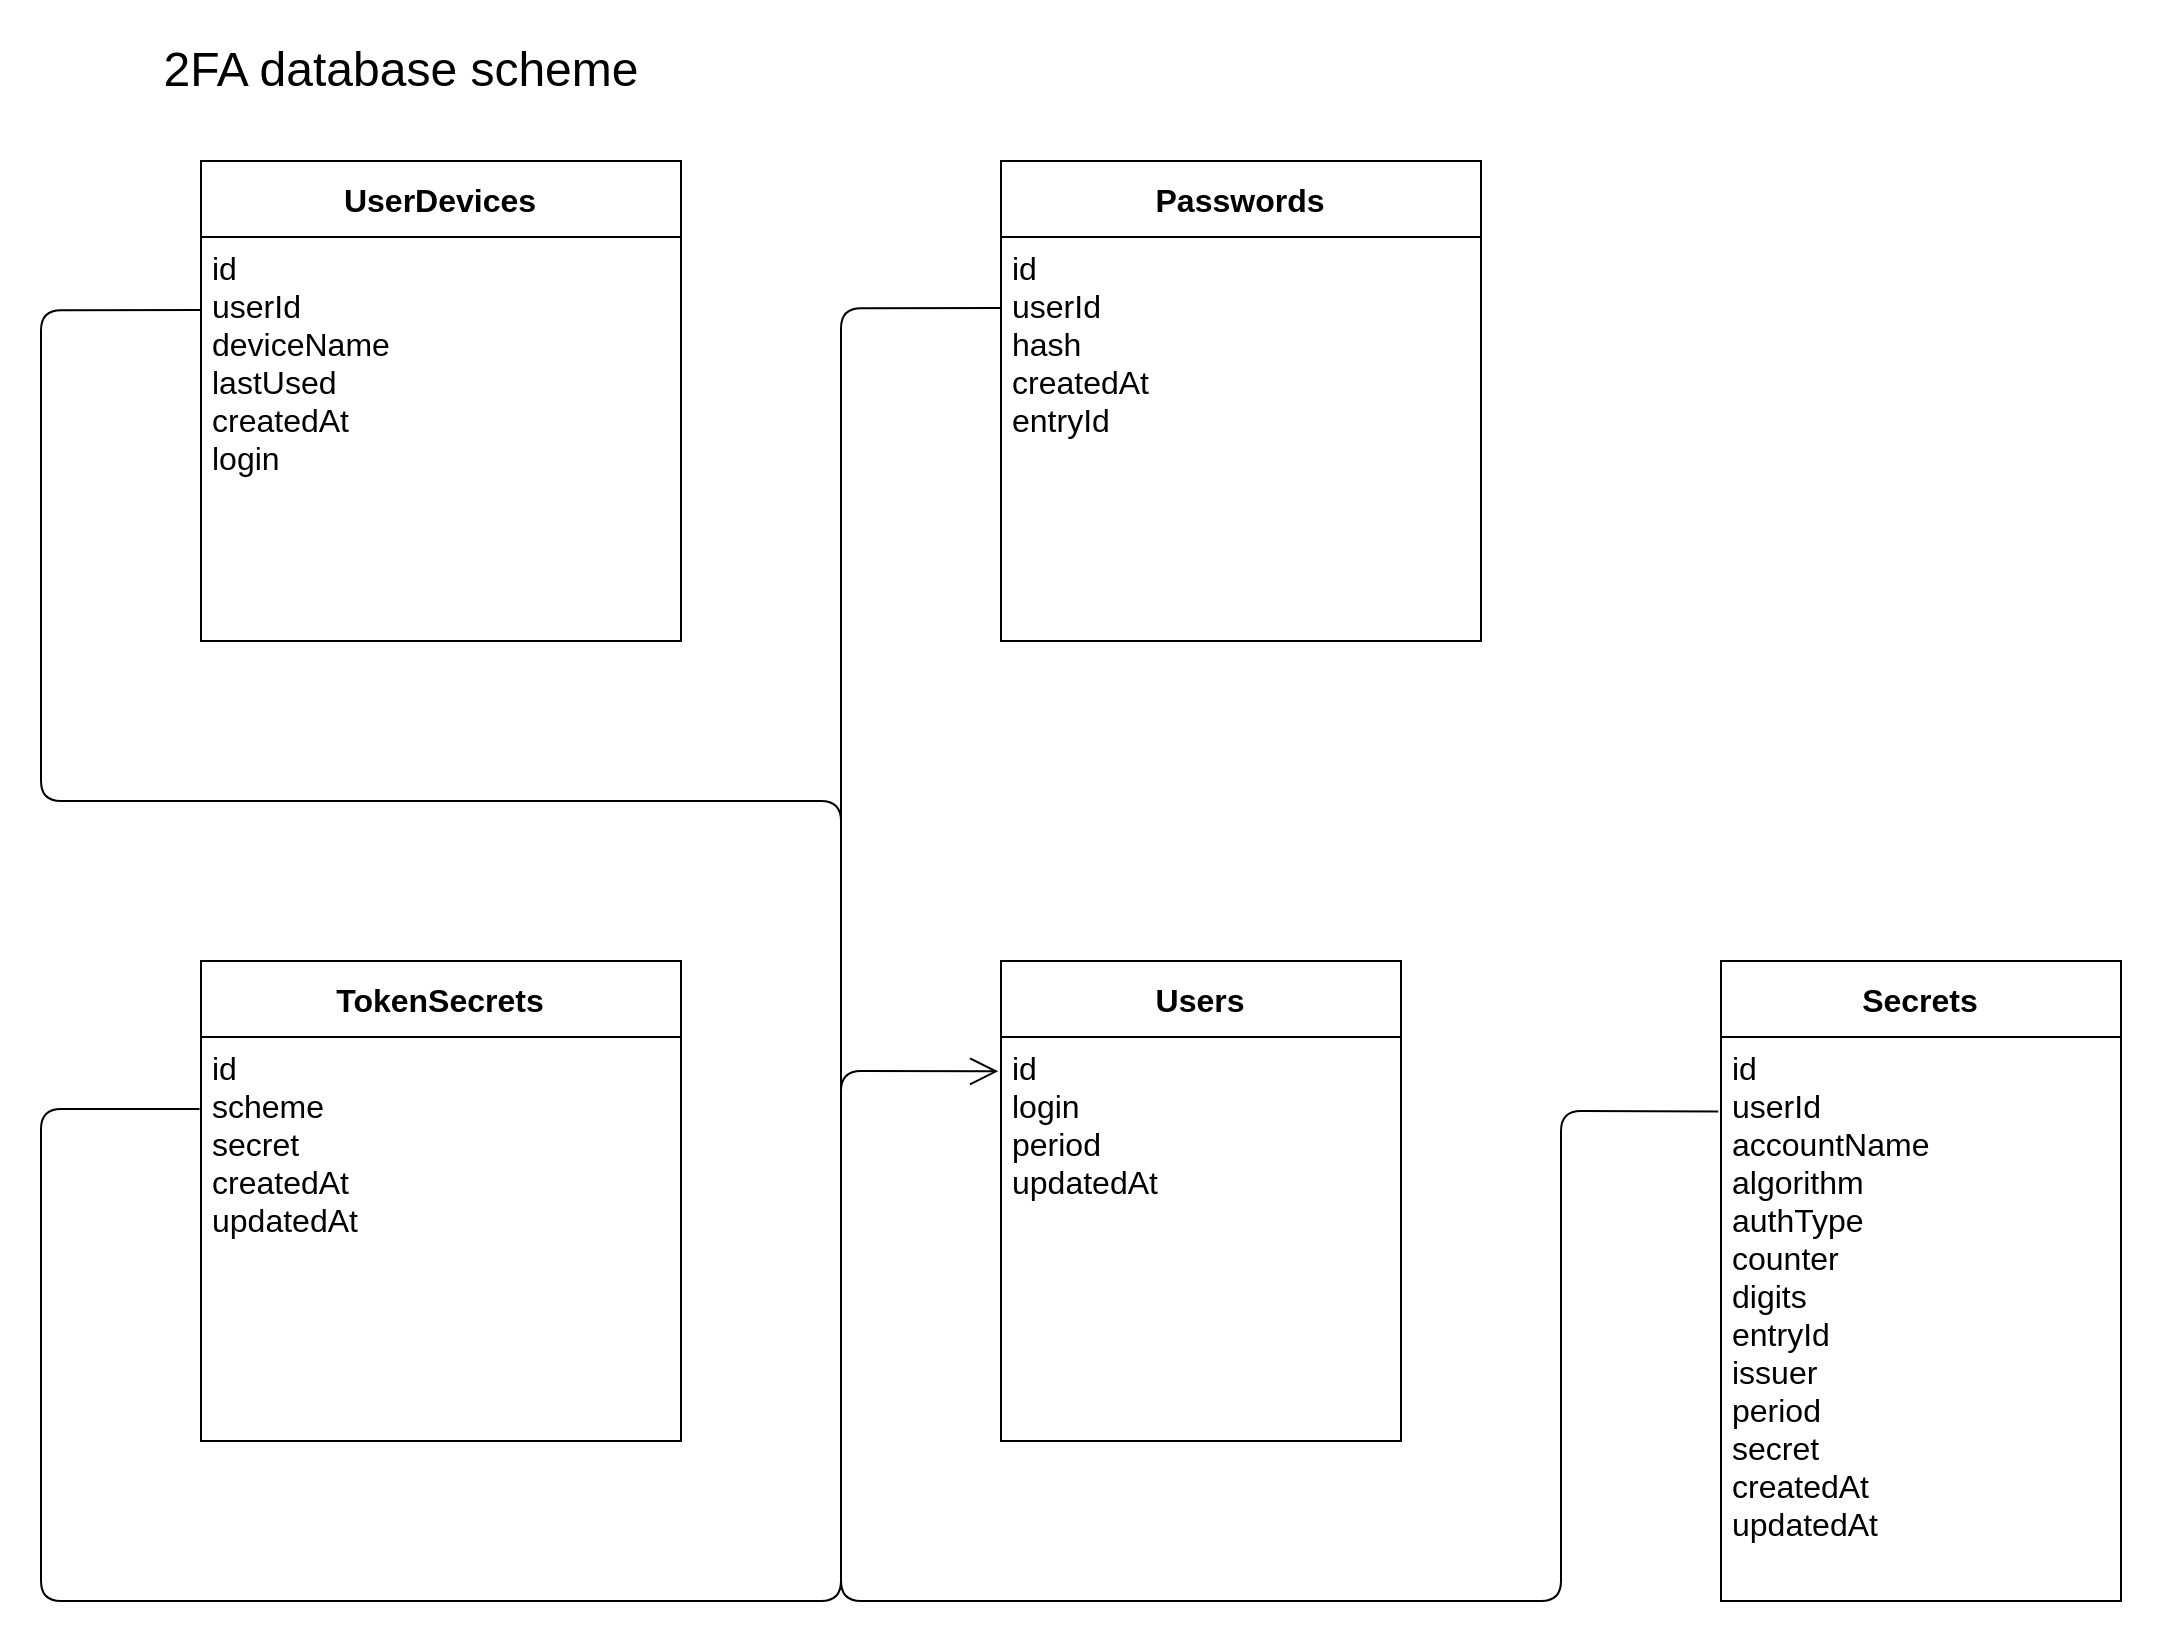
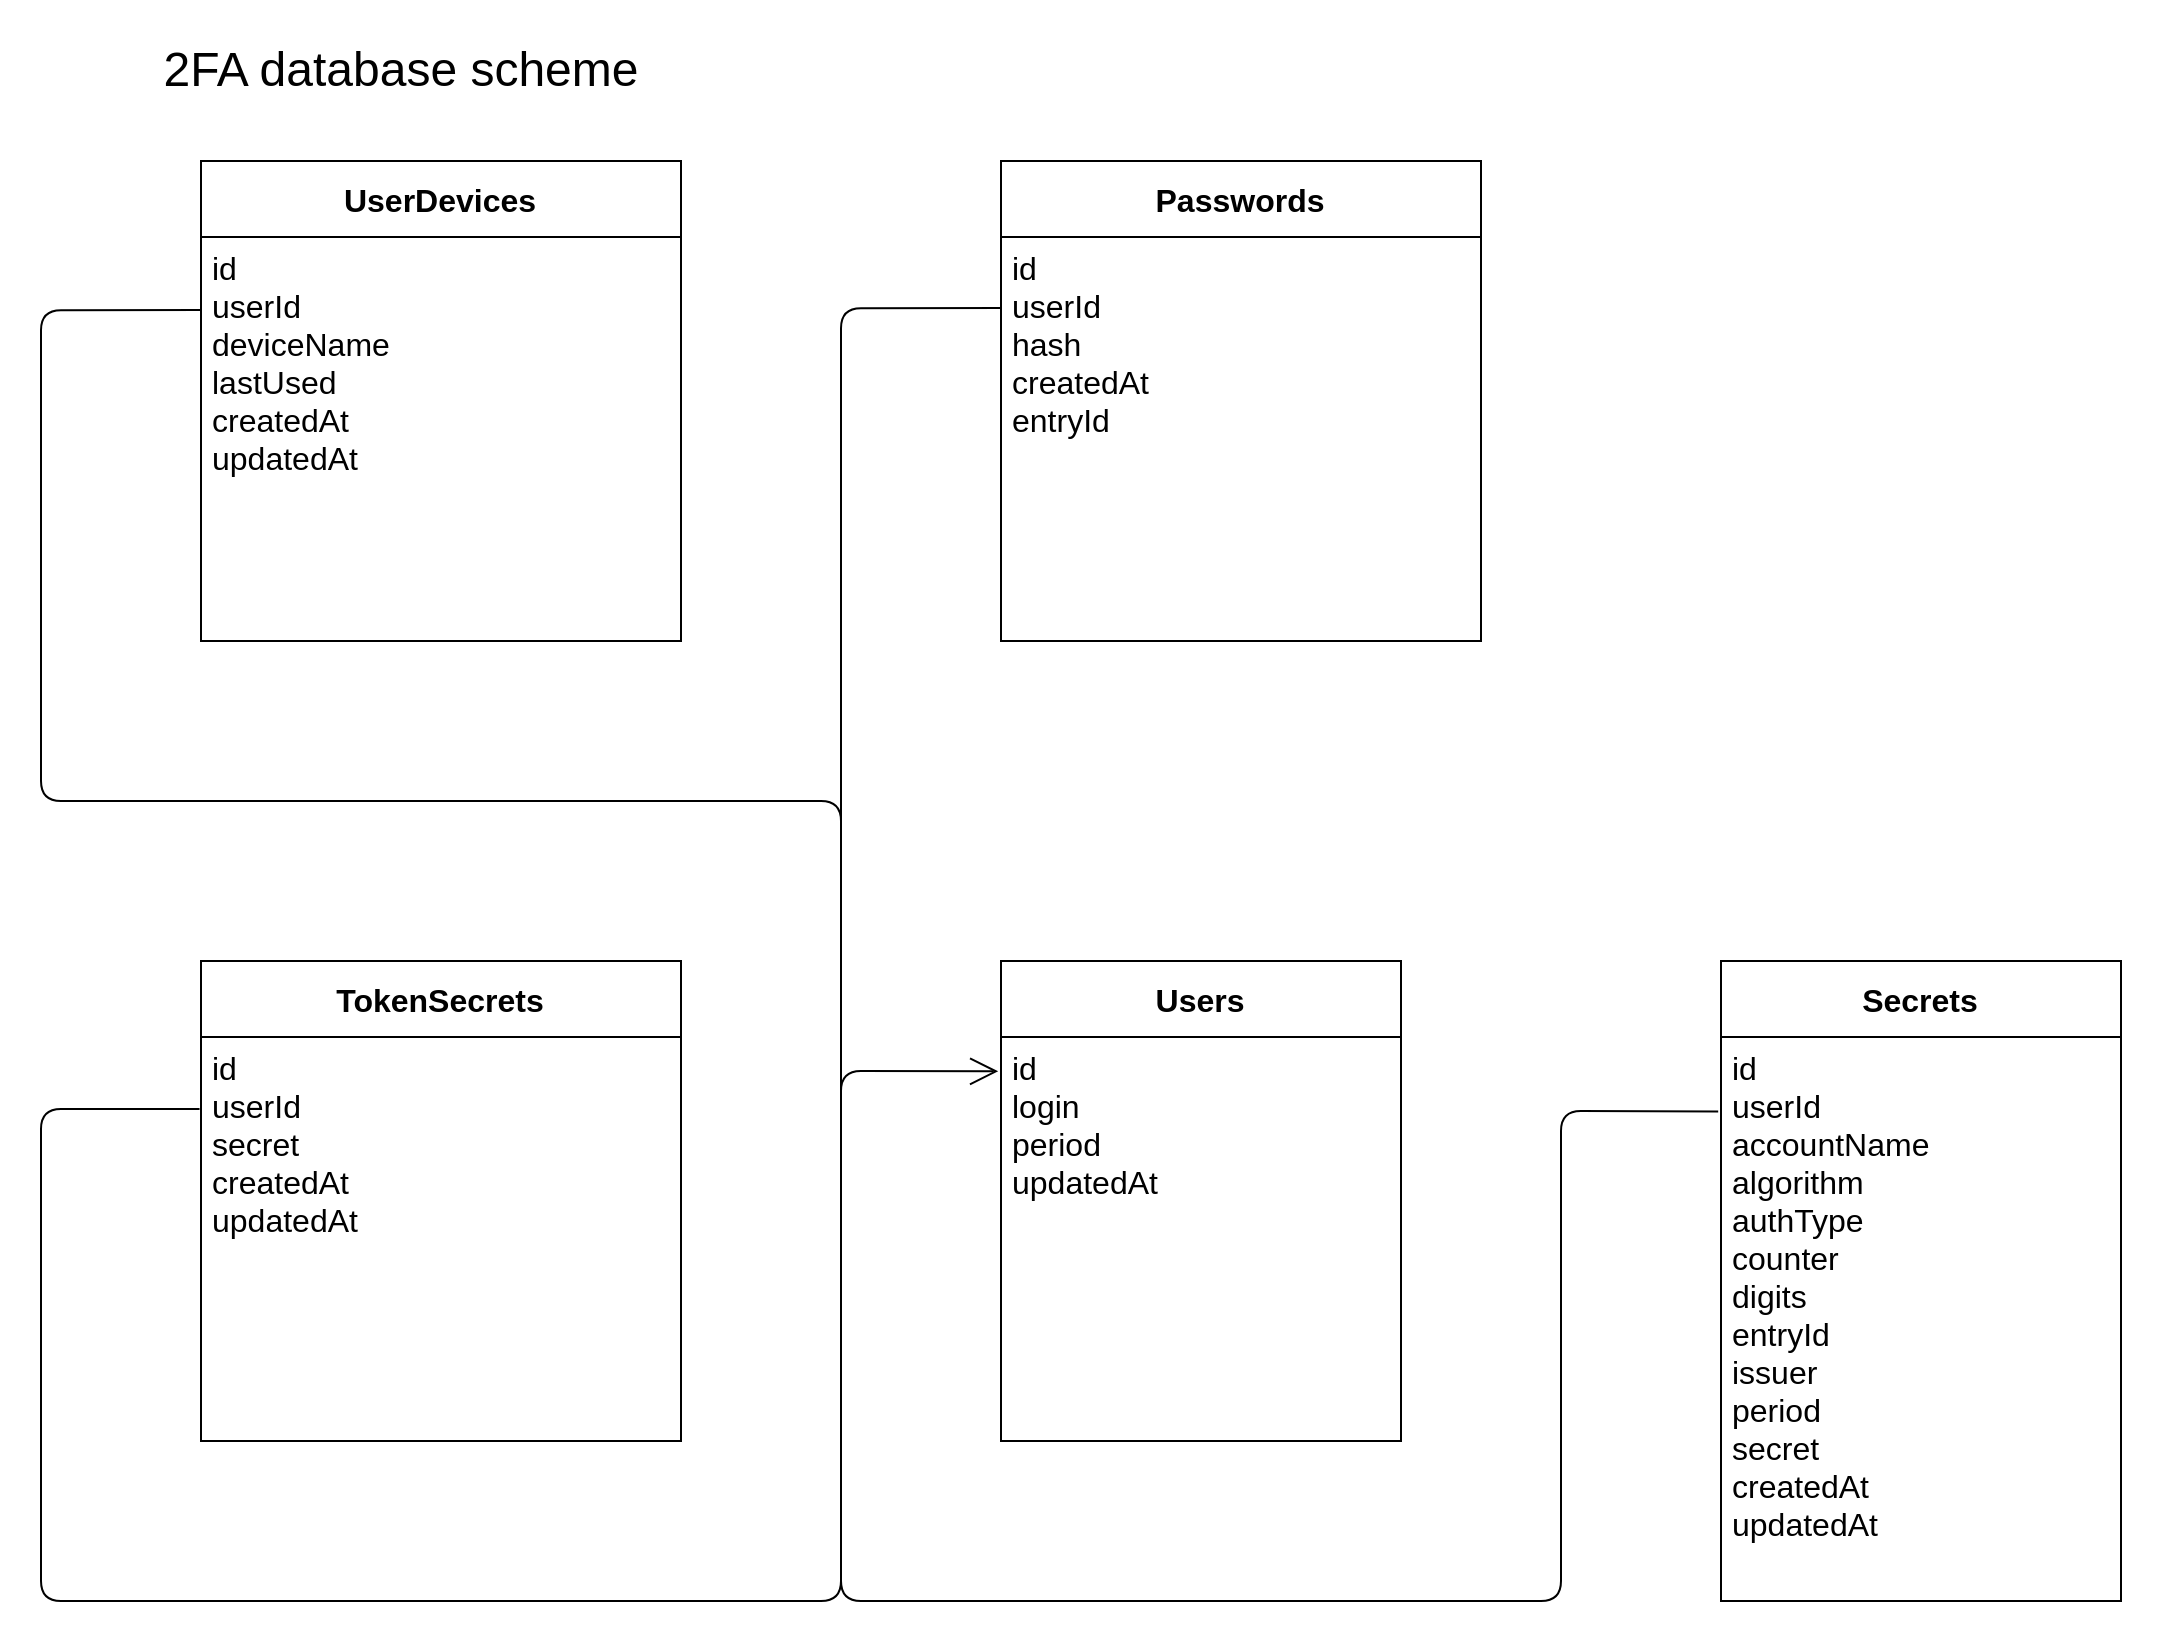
(226, 269) -> (226, 269)
(226, 1069) -> (226, 1069)
